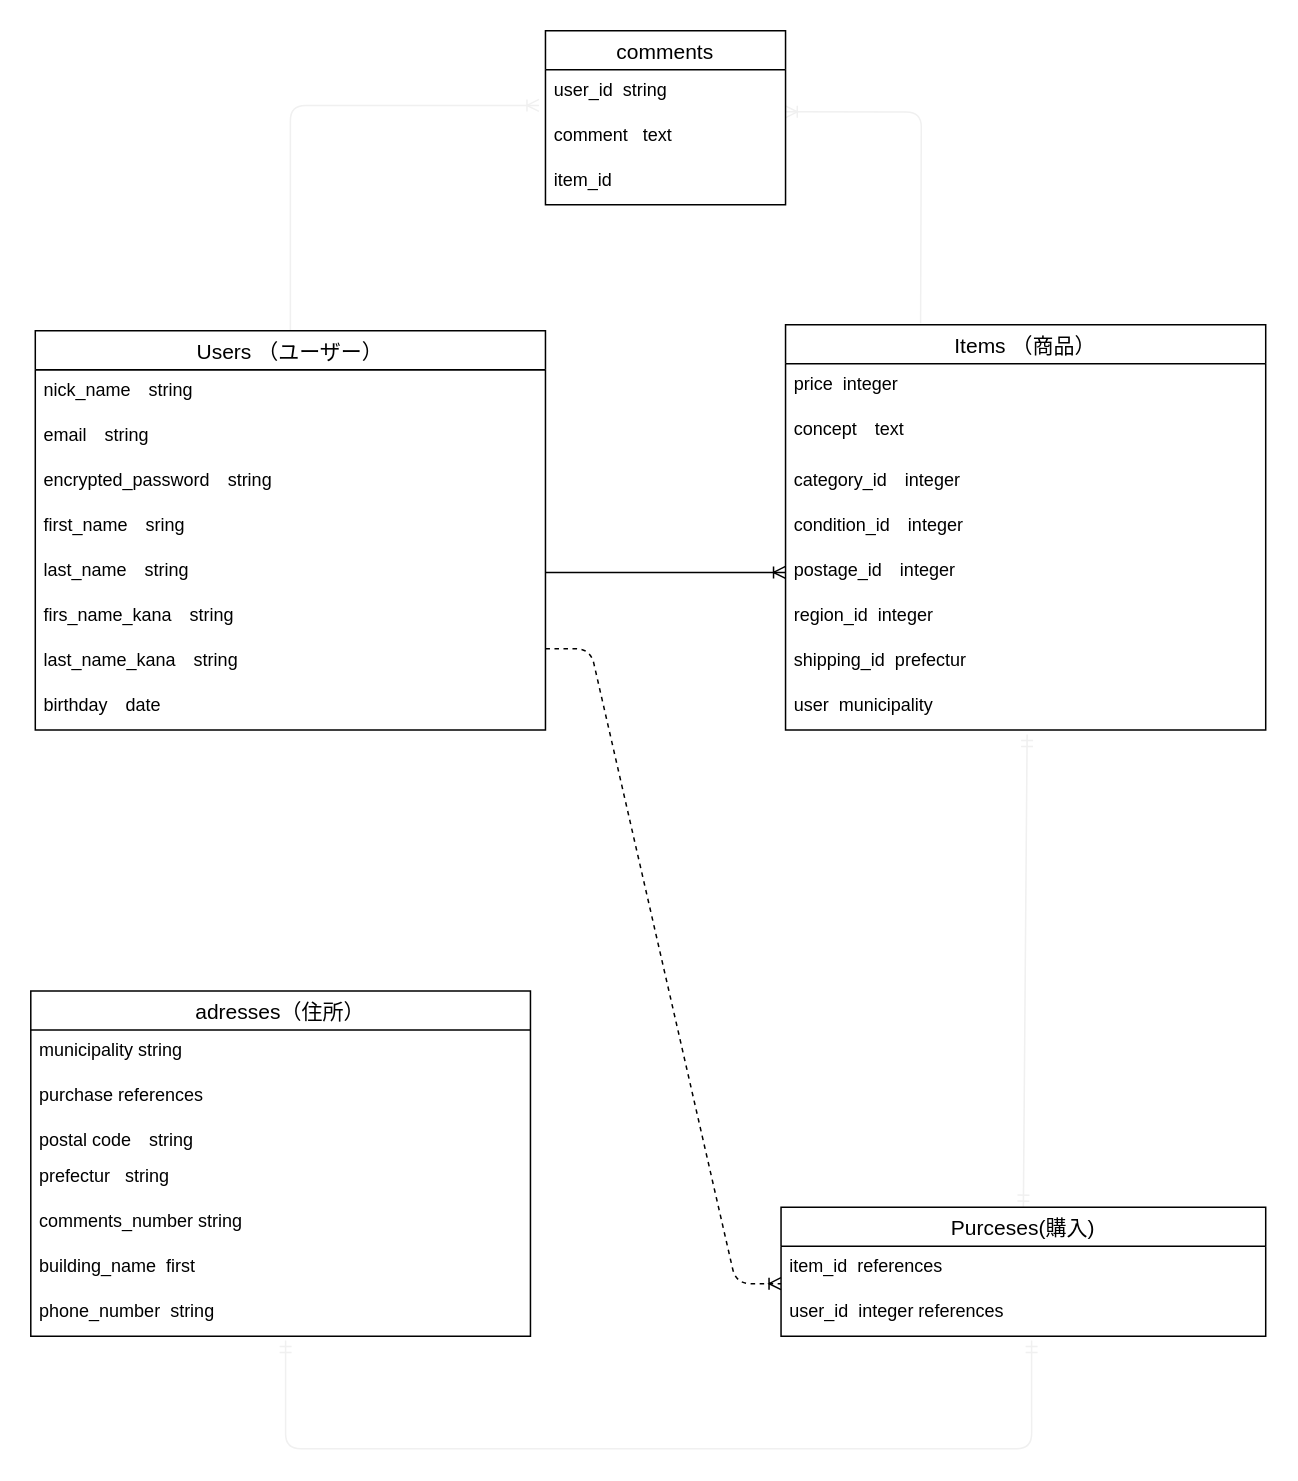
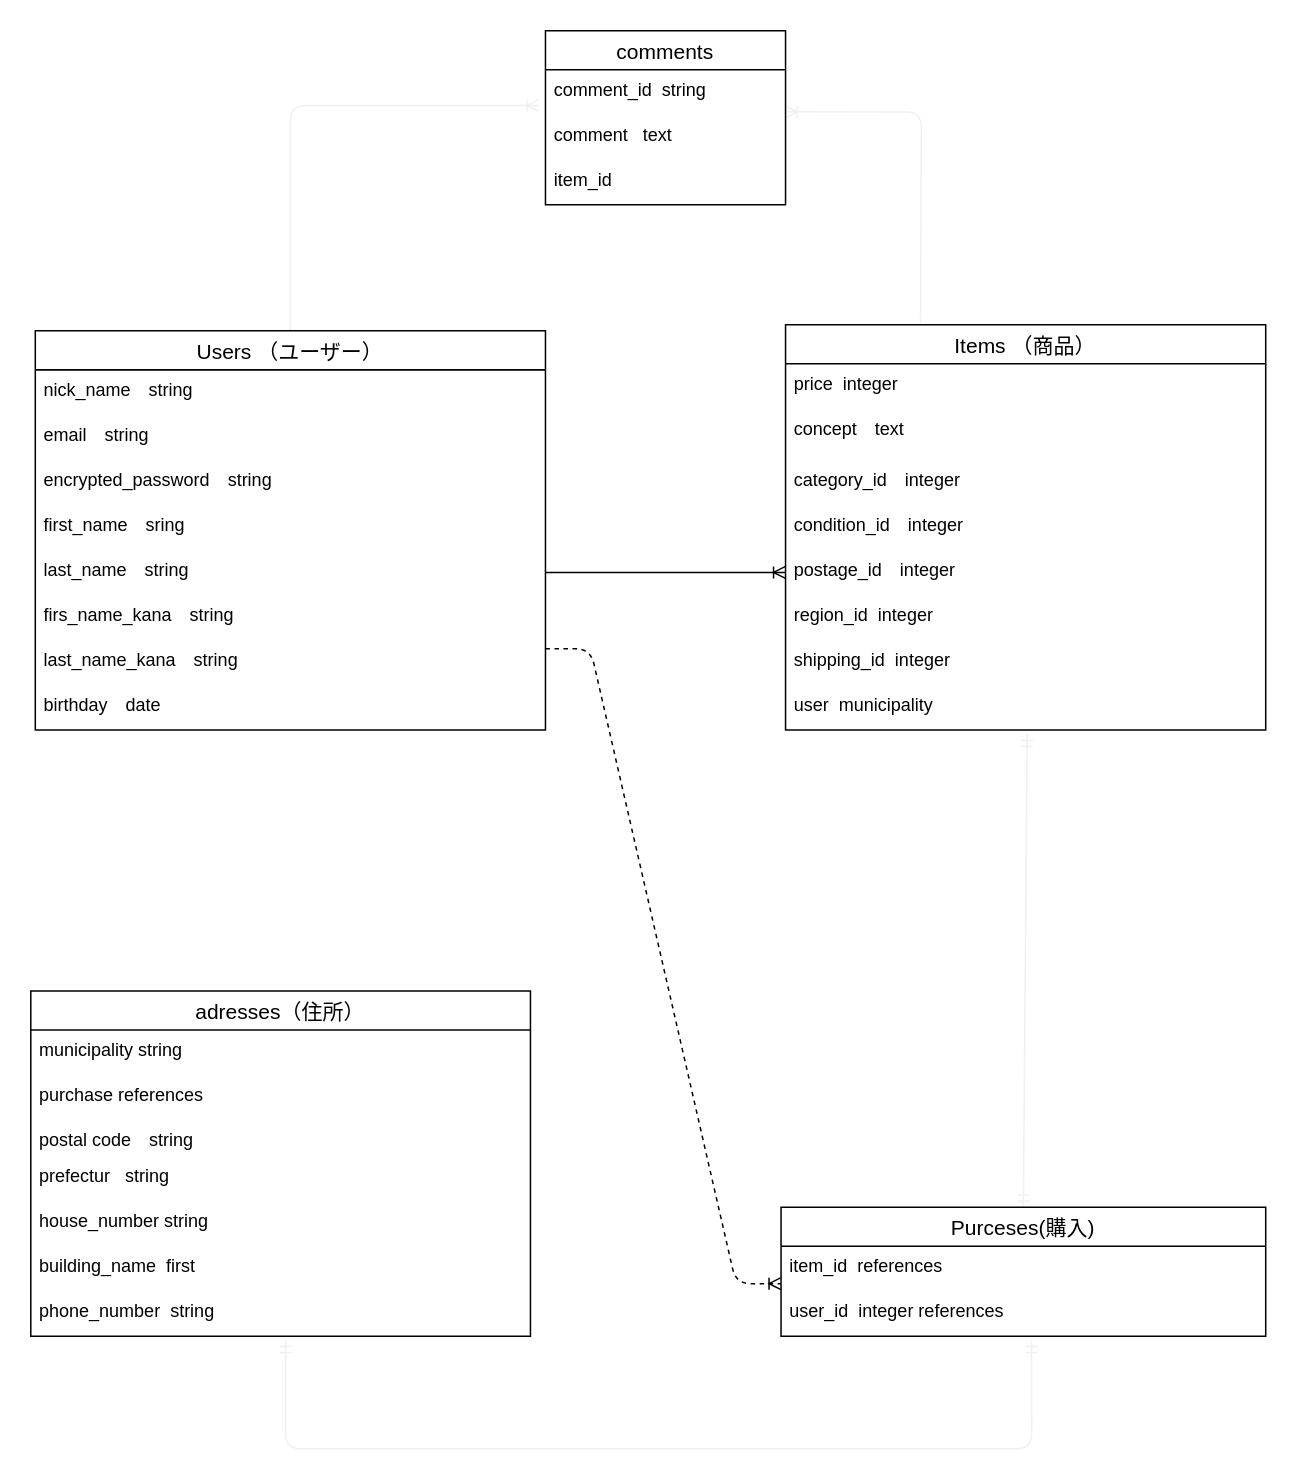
(622, 90) -> (637, 90)
(895, 660) -> (883, 660)
(145, 1221) -> (130, 1221)
